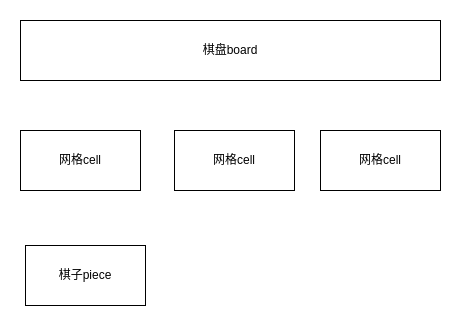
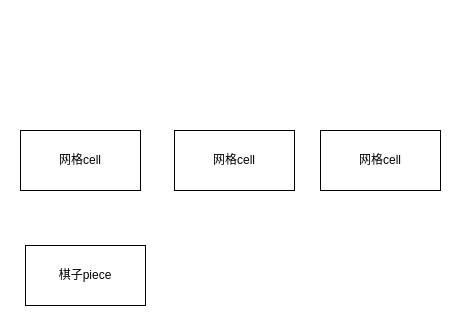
(231, 51) -> none
